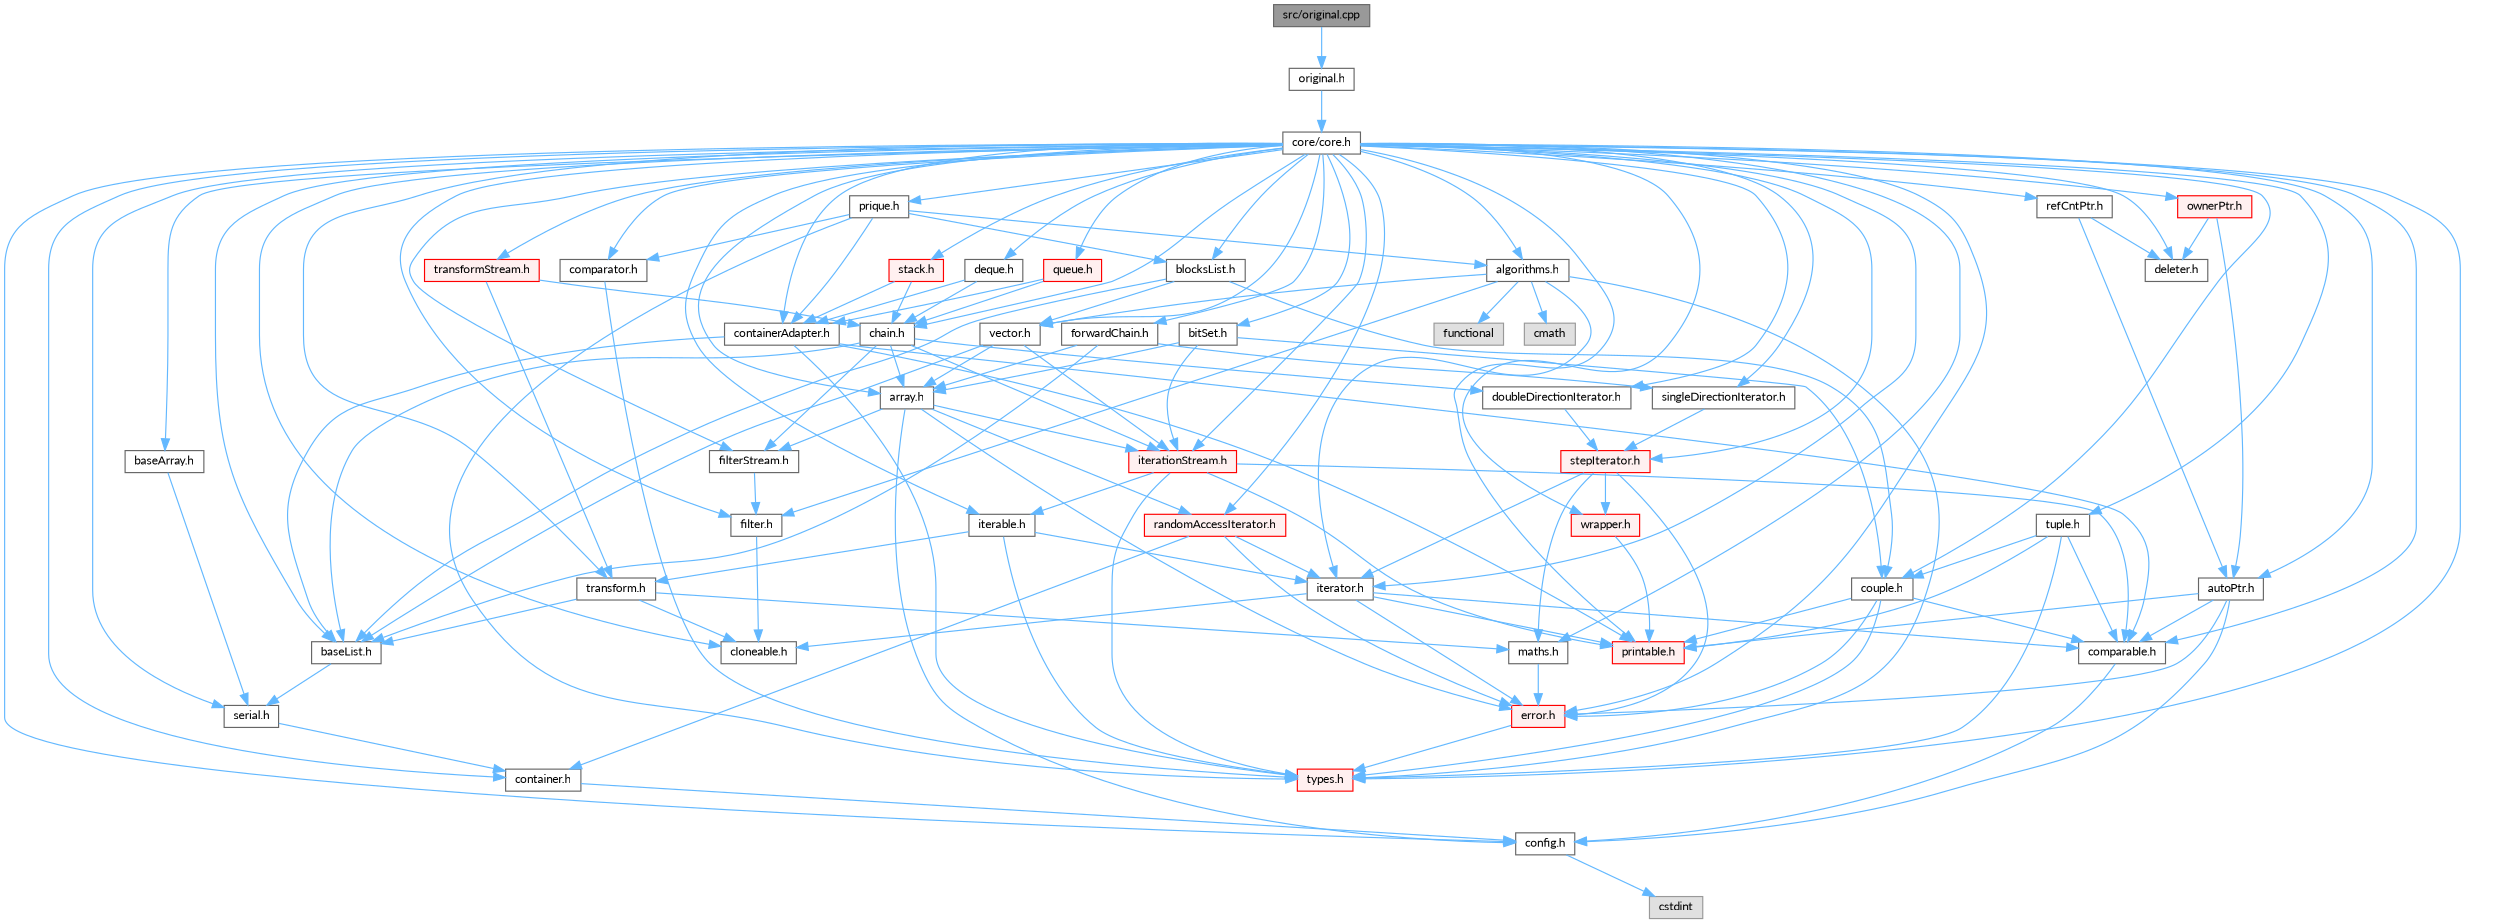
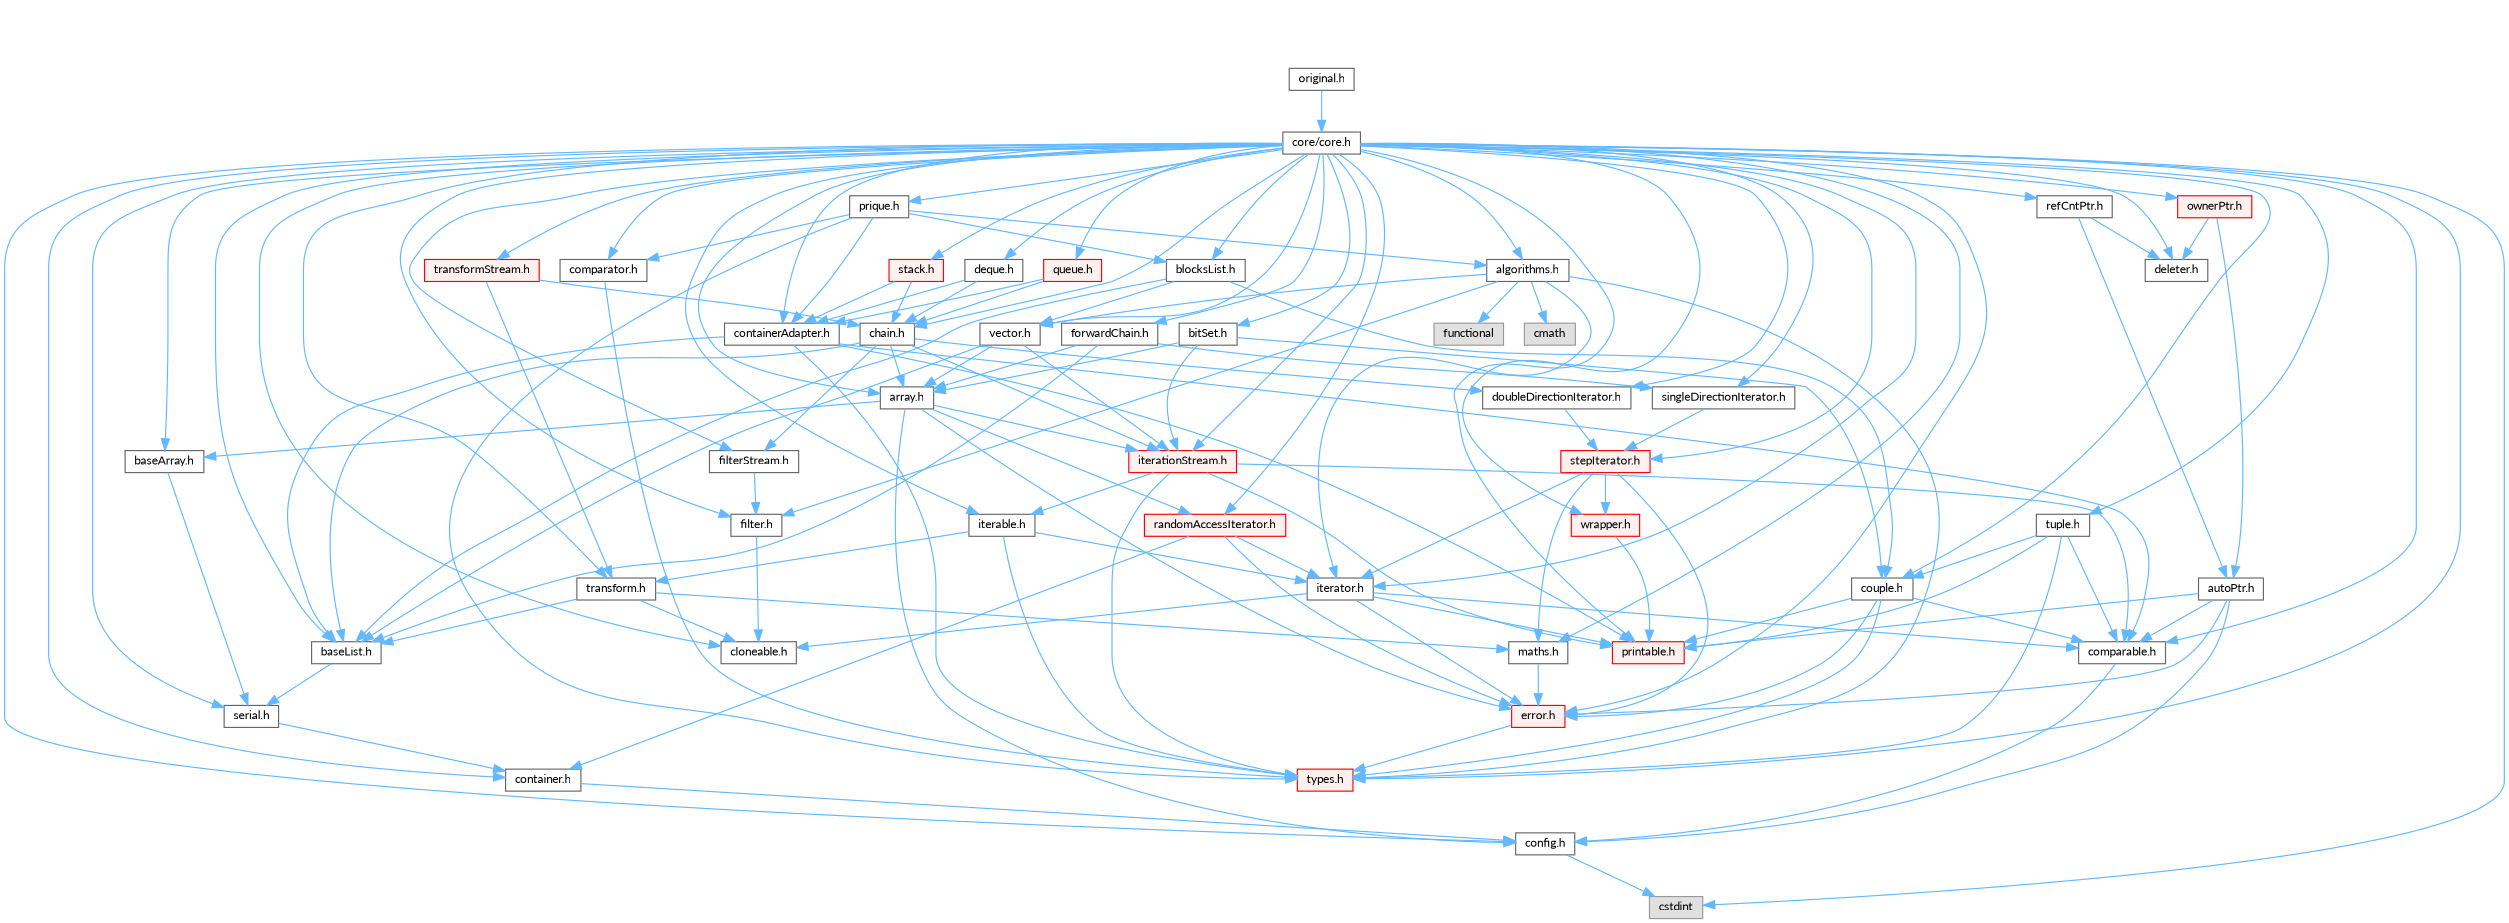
(1322, 16) -> none
(2312, 192) -> (2504, 338)
(836, 427) -> (565, 427)
